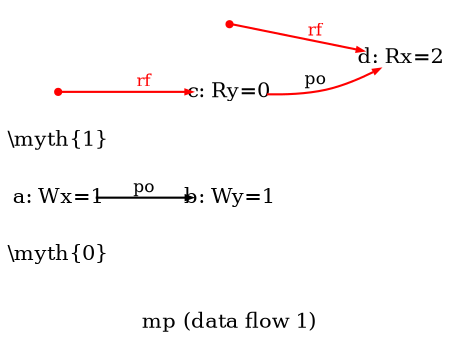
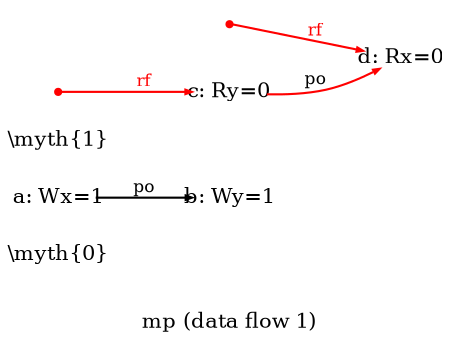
(401, 58) -> (401, 58)
